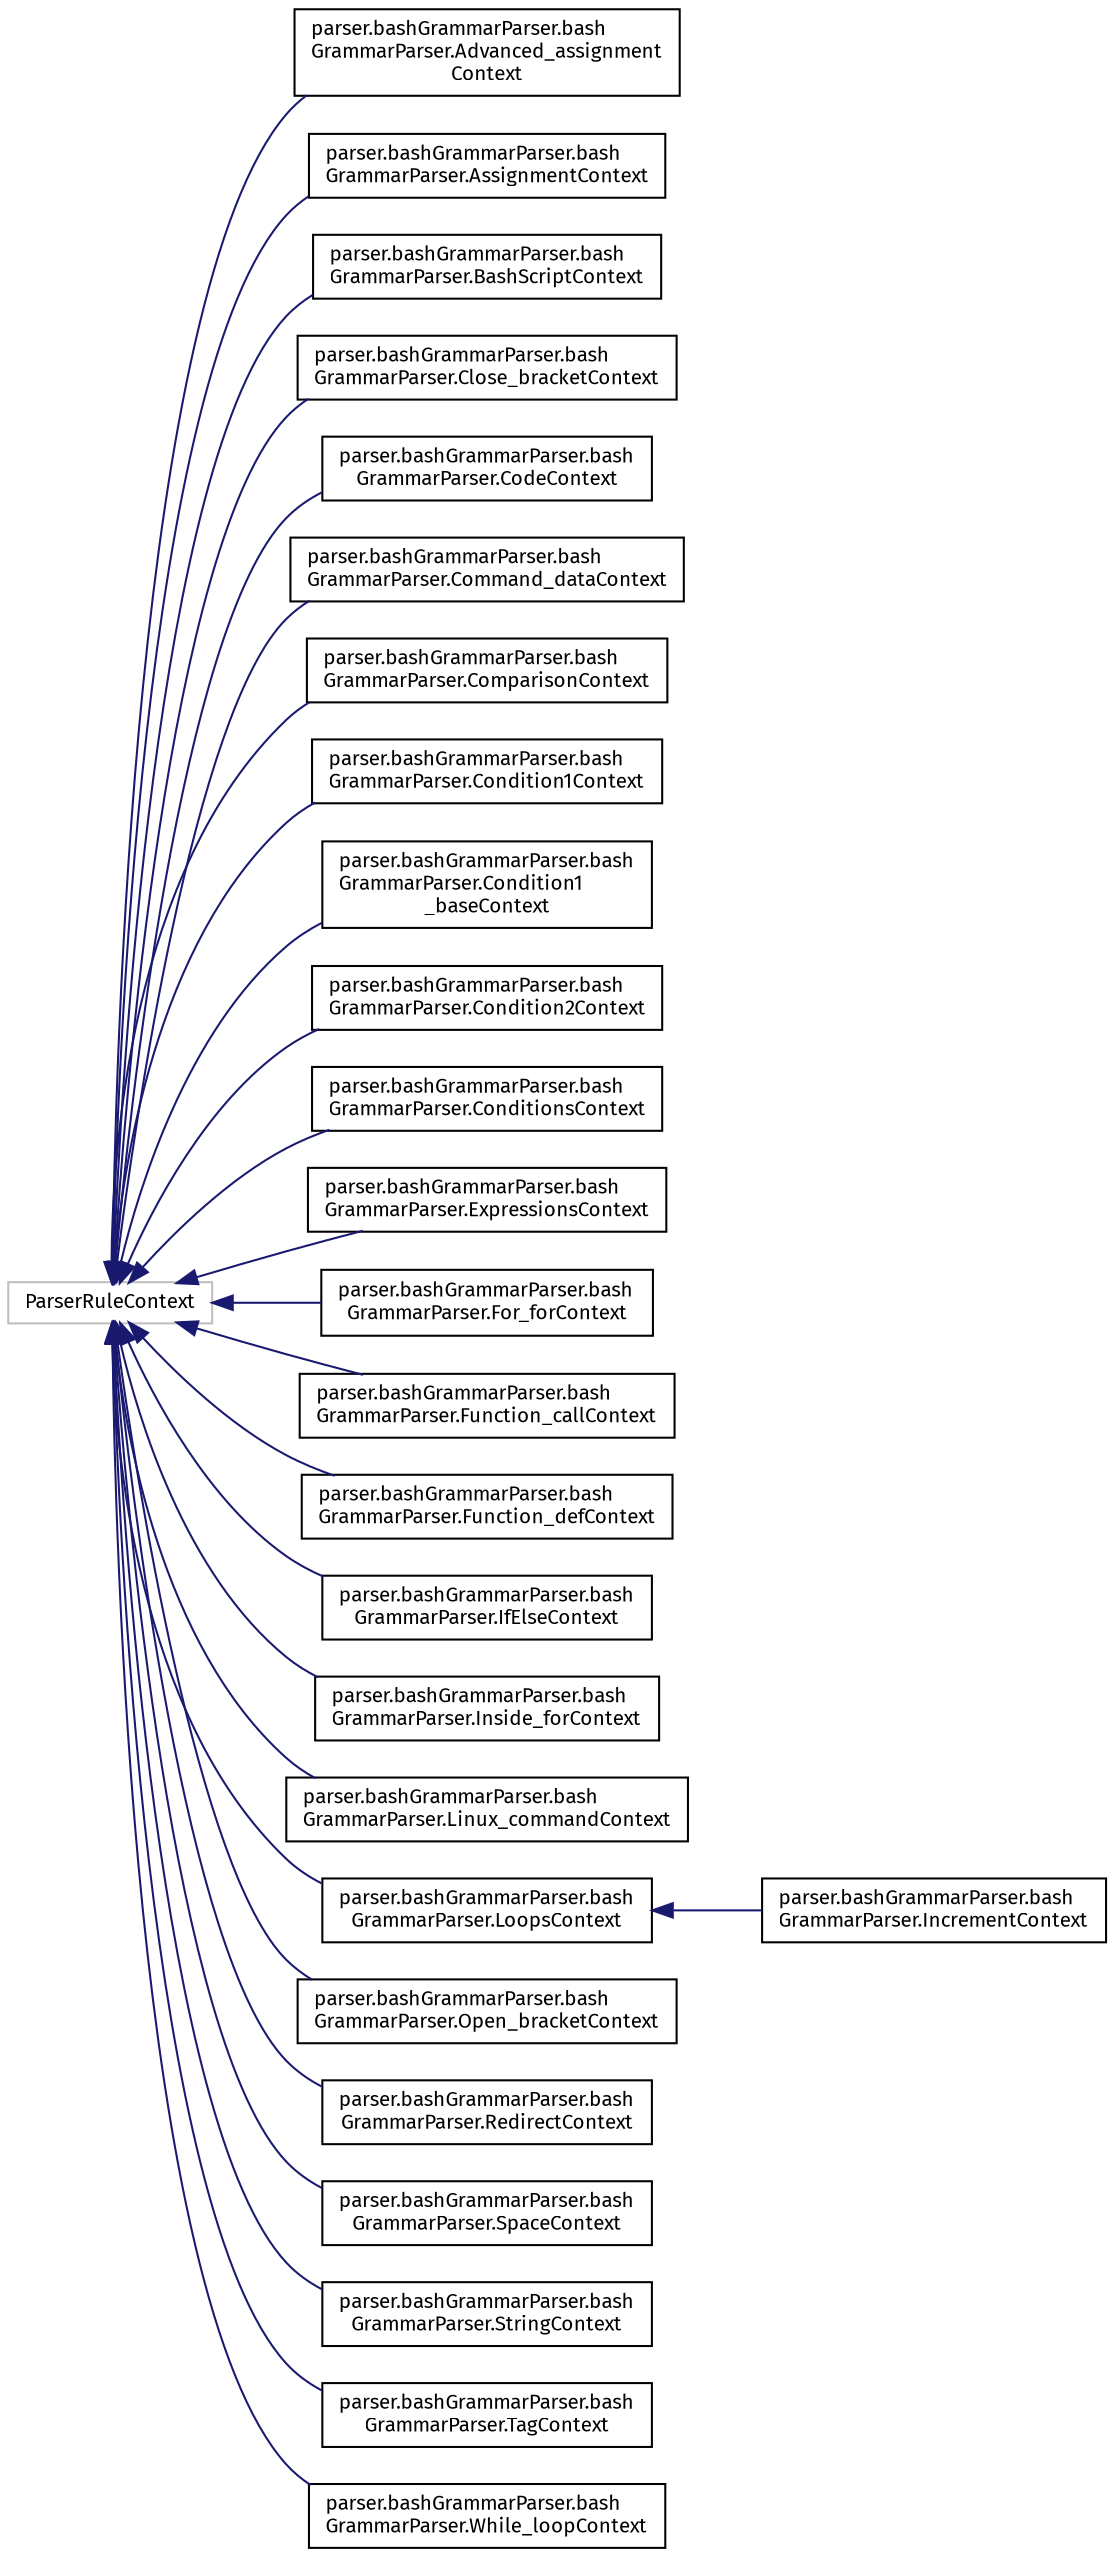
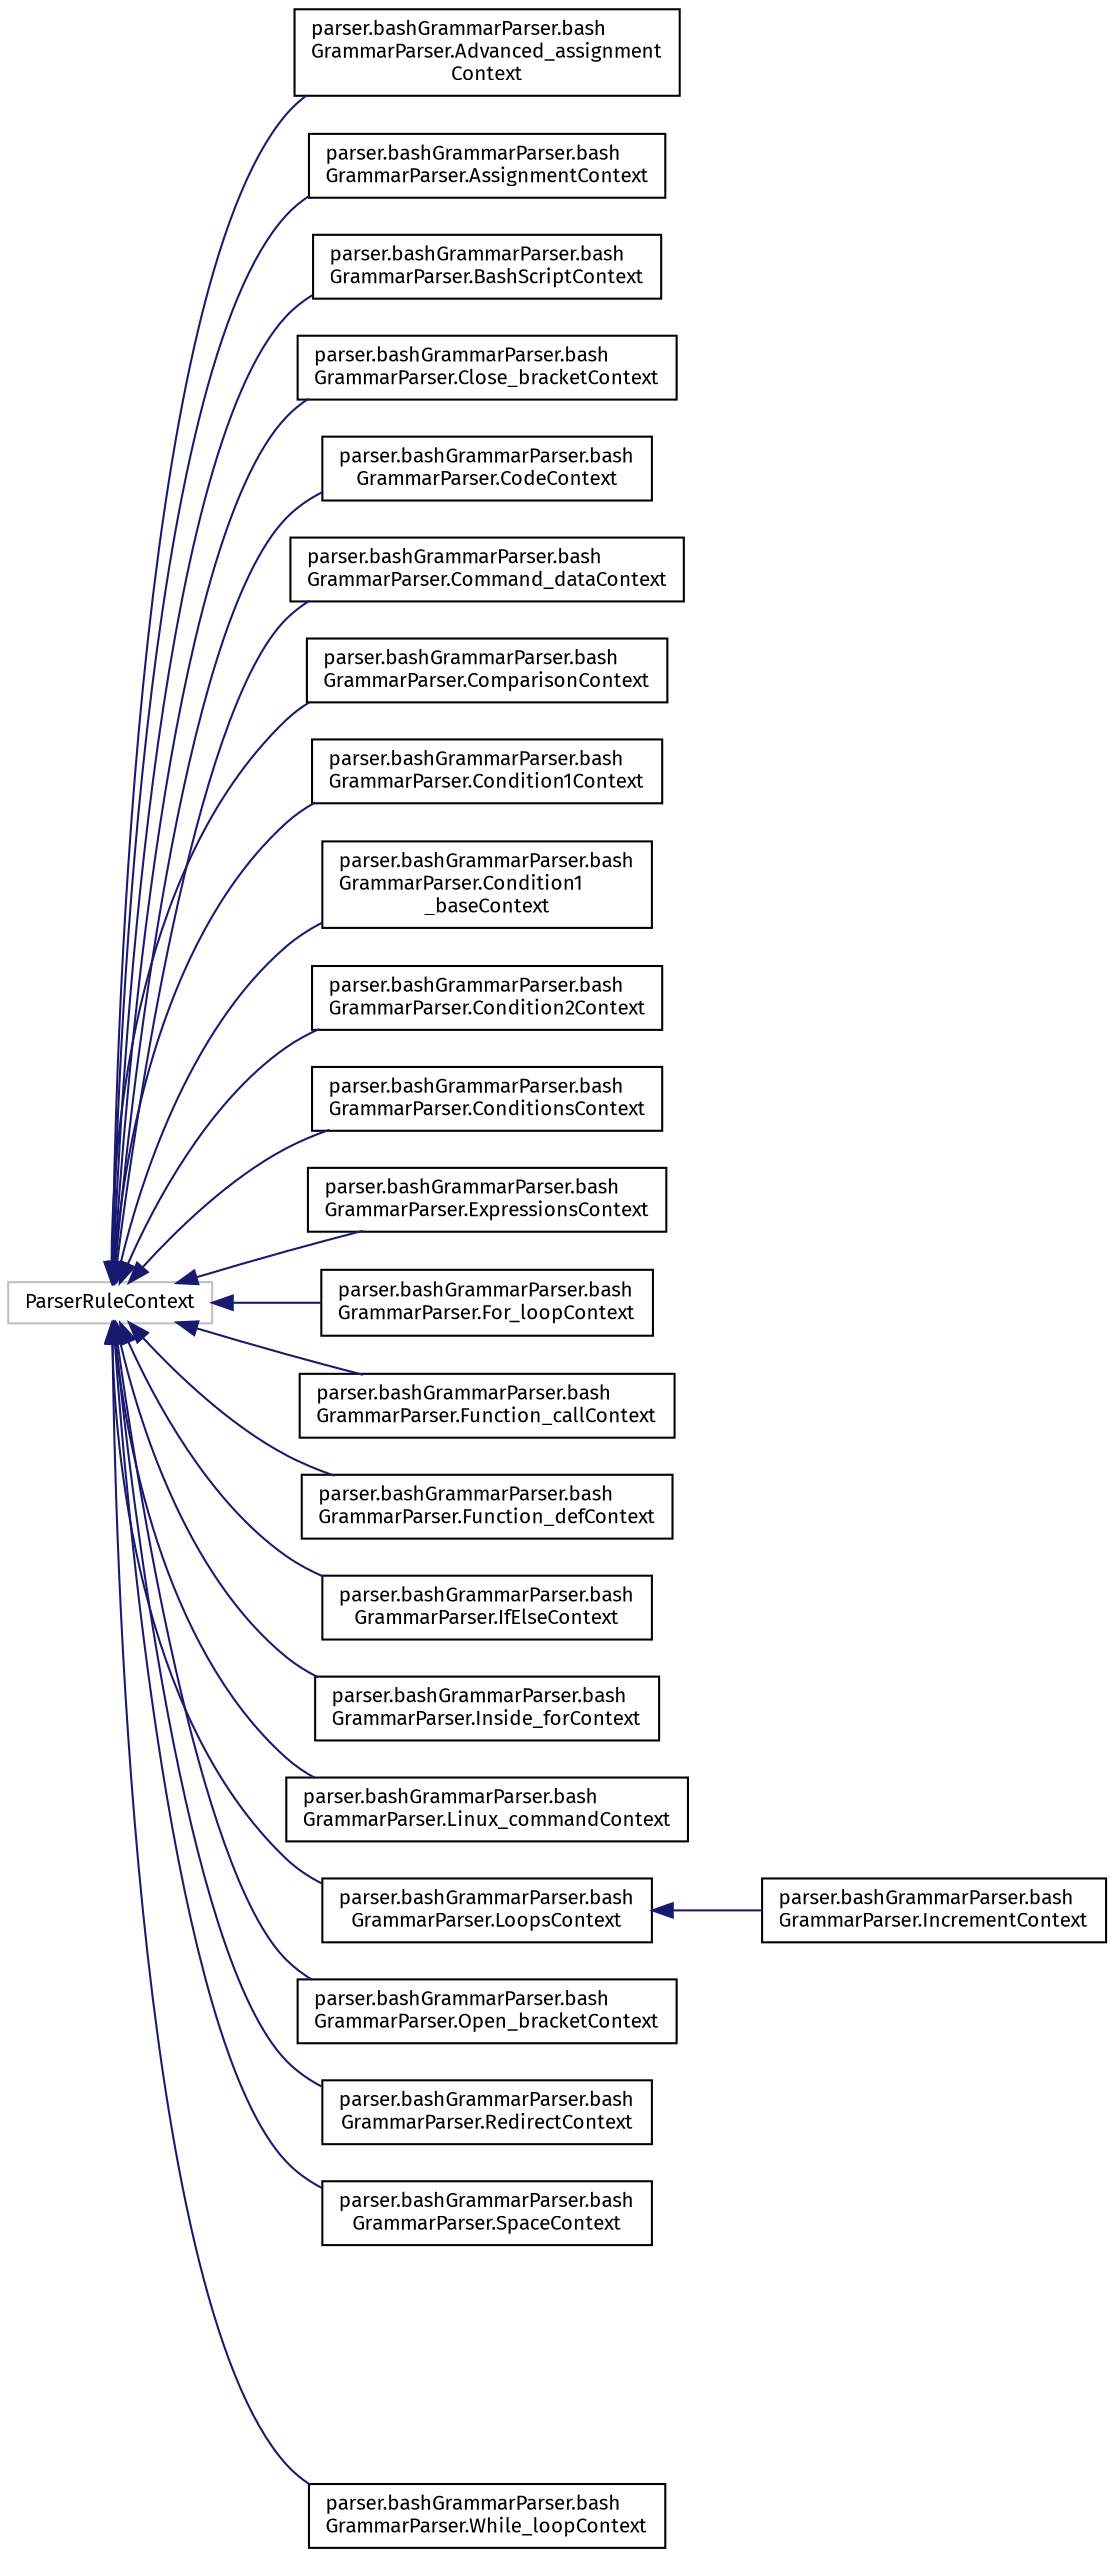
(487, 1303) -> (487, 1303)
(487, 2314) -> none
(487, 2415) -> none
